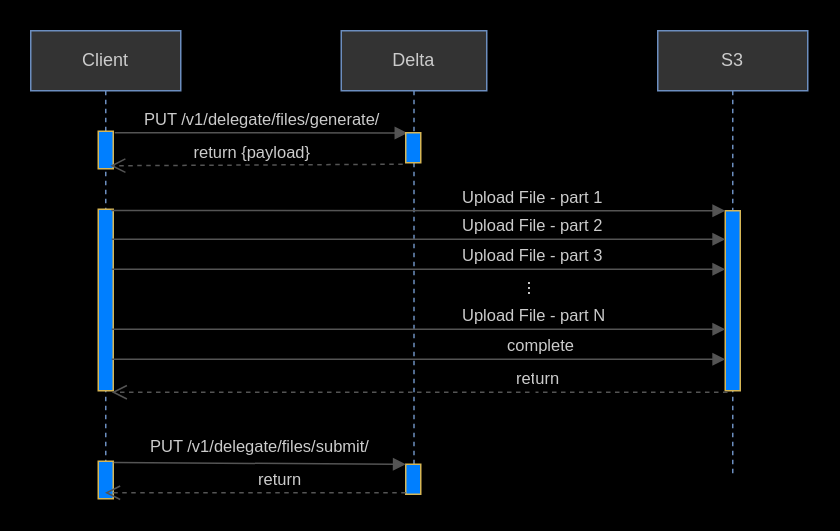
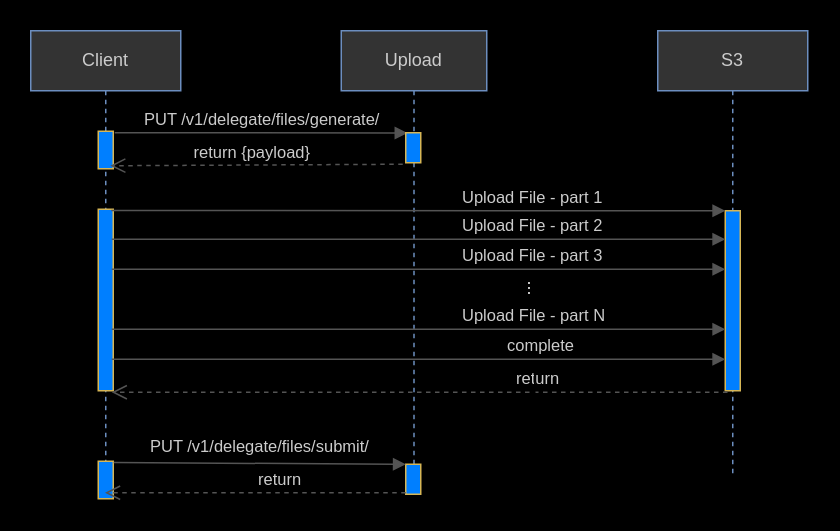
(414, 61) -> (414, 61)
